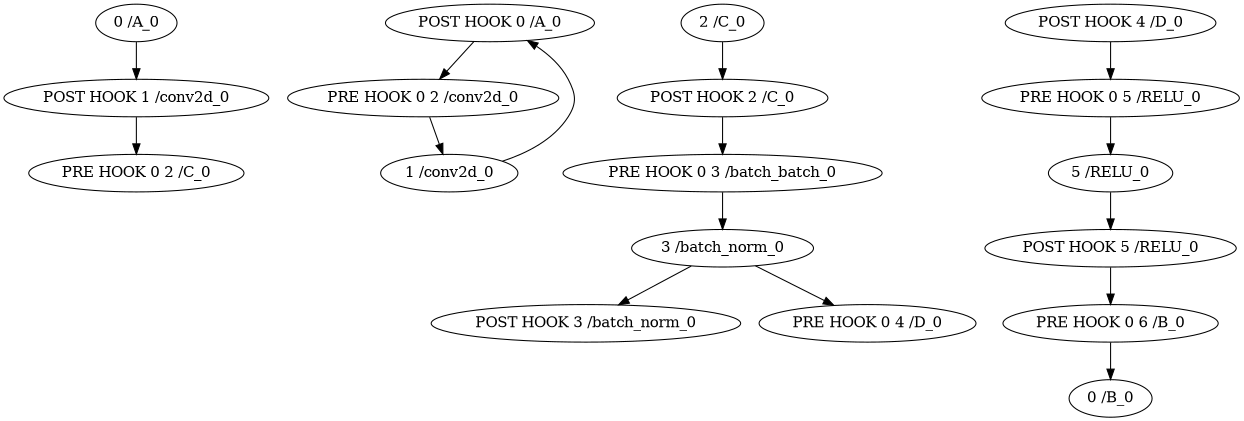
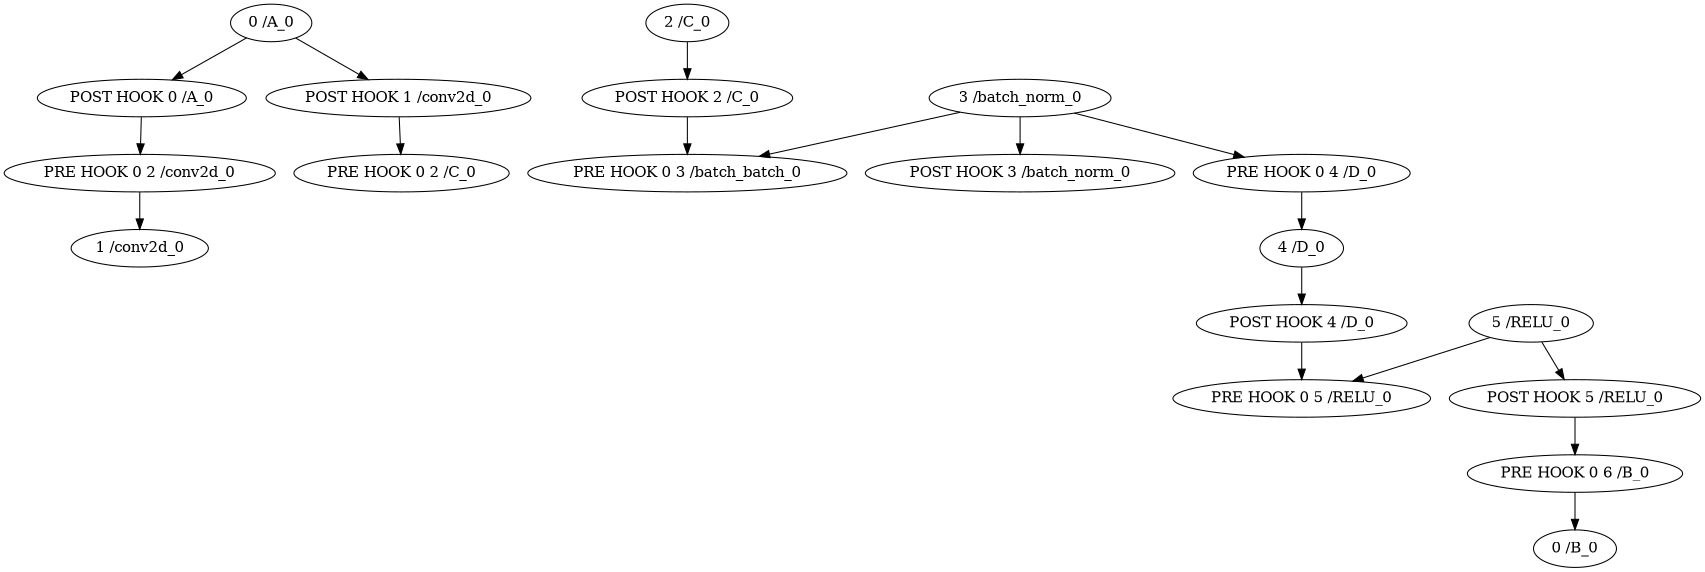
(570, 115) -> (214, 56)
(1111, 130) -> (1426, 358)
(723, 206) -> (865, 133)
none -> (1302, 248)
